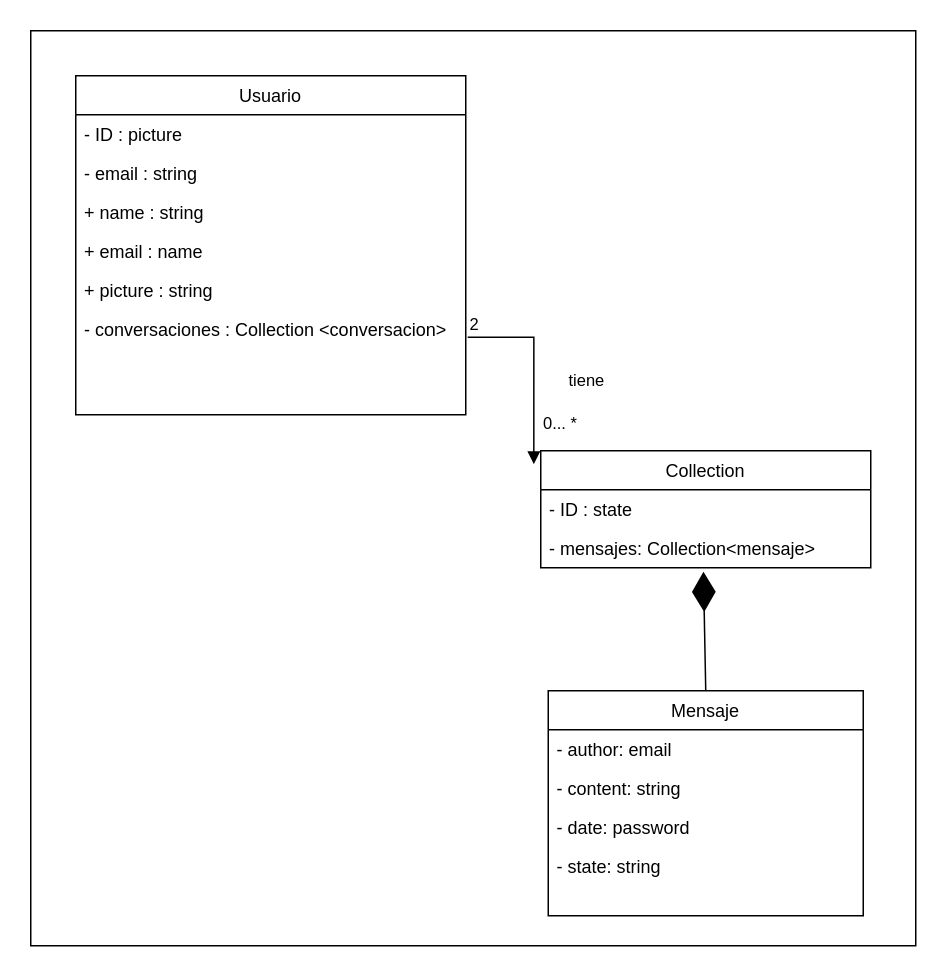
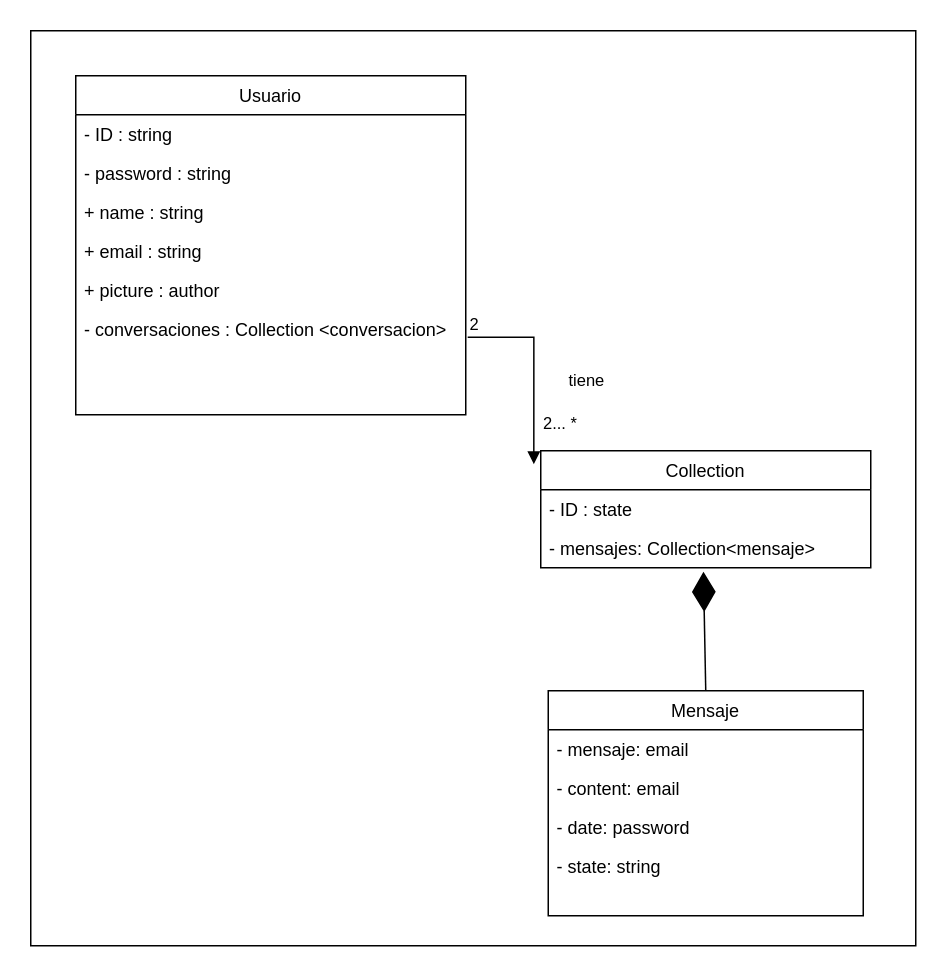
(143, 135) -> (138, 135)
(148, 174) -> (168, 174)
(141, 252) -> (148, 252)
(161, 291) -> (163, 291)
(563, 423) -> (563, 423)
(620, 750) -> (625, 750)
(633, 789) -> (625, 789)
